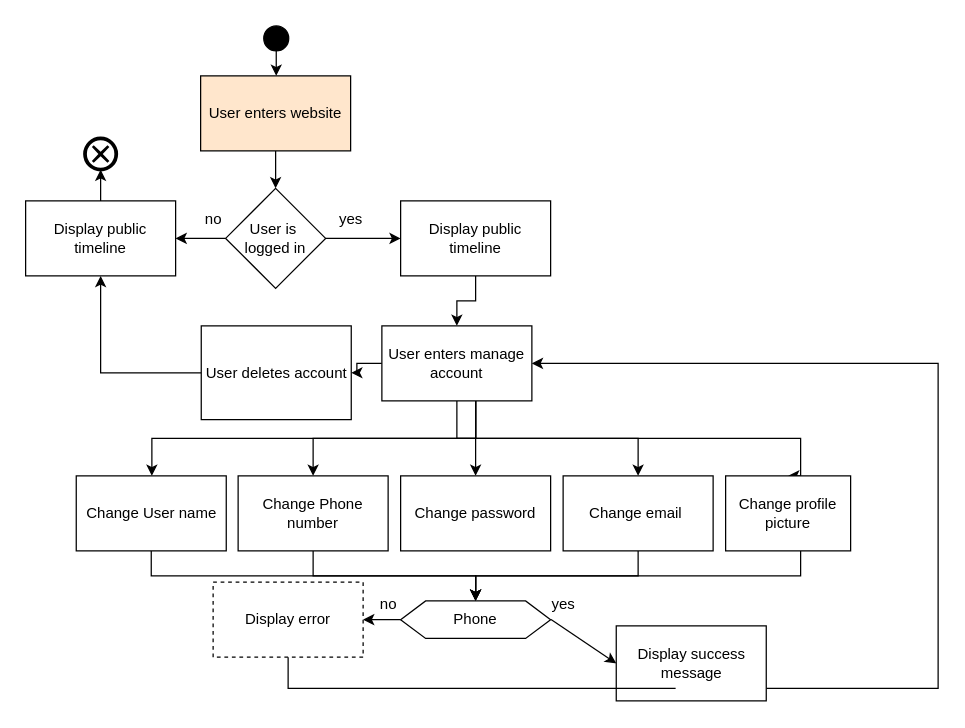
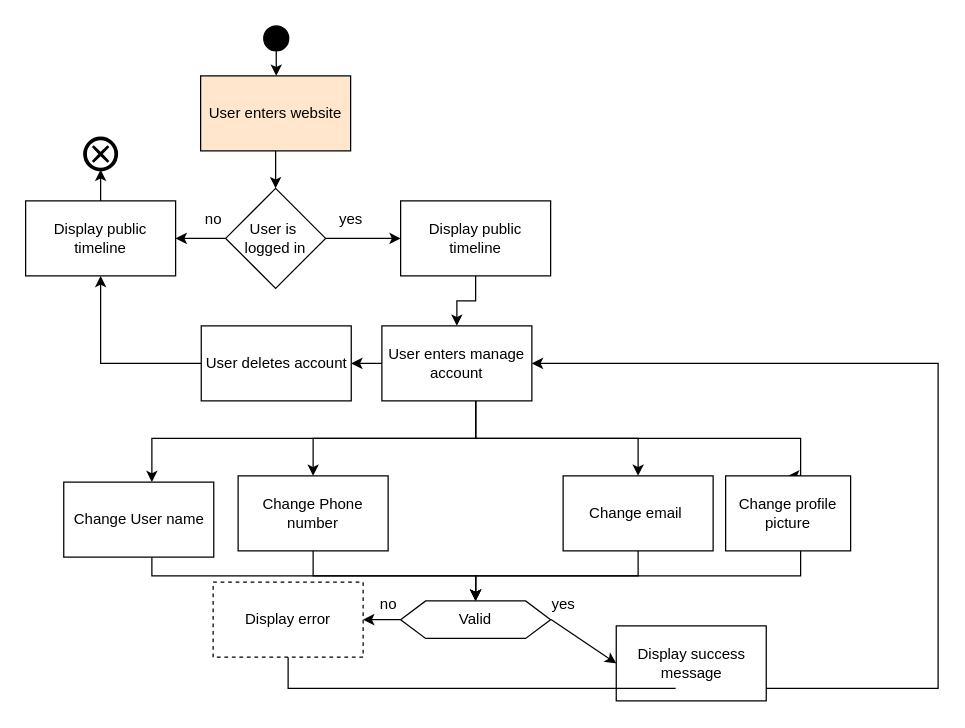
(276, 373) -> (276, 363)
(457, 418) -> none
(151, 513) -> (139, 519)
(476, 513) -> none
(476, 619) -> (476, 619)
